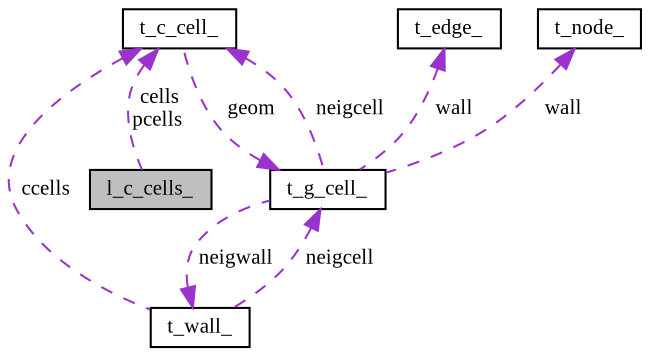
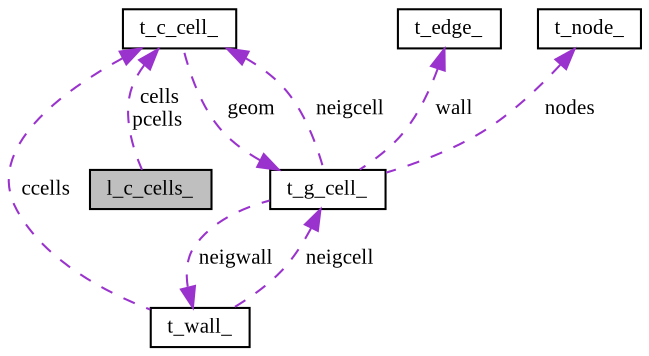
(562, 109) -> (568, 109)
